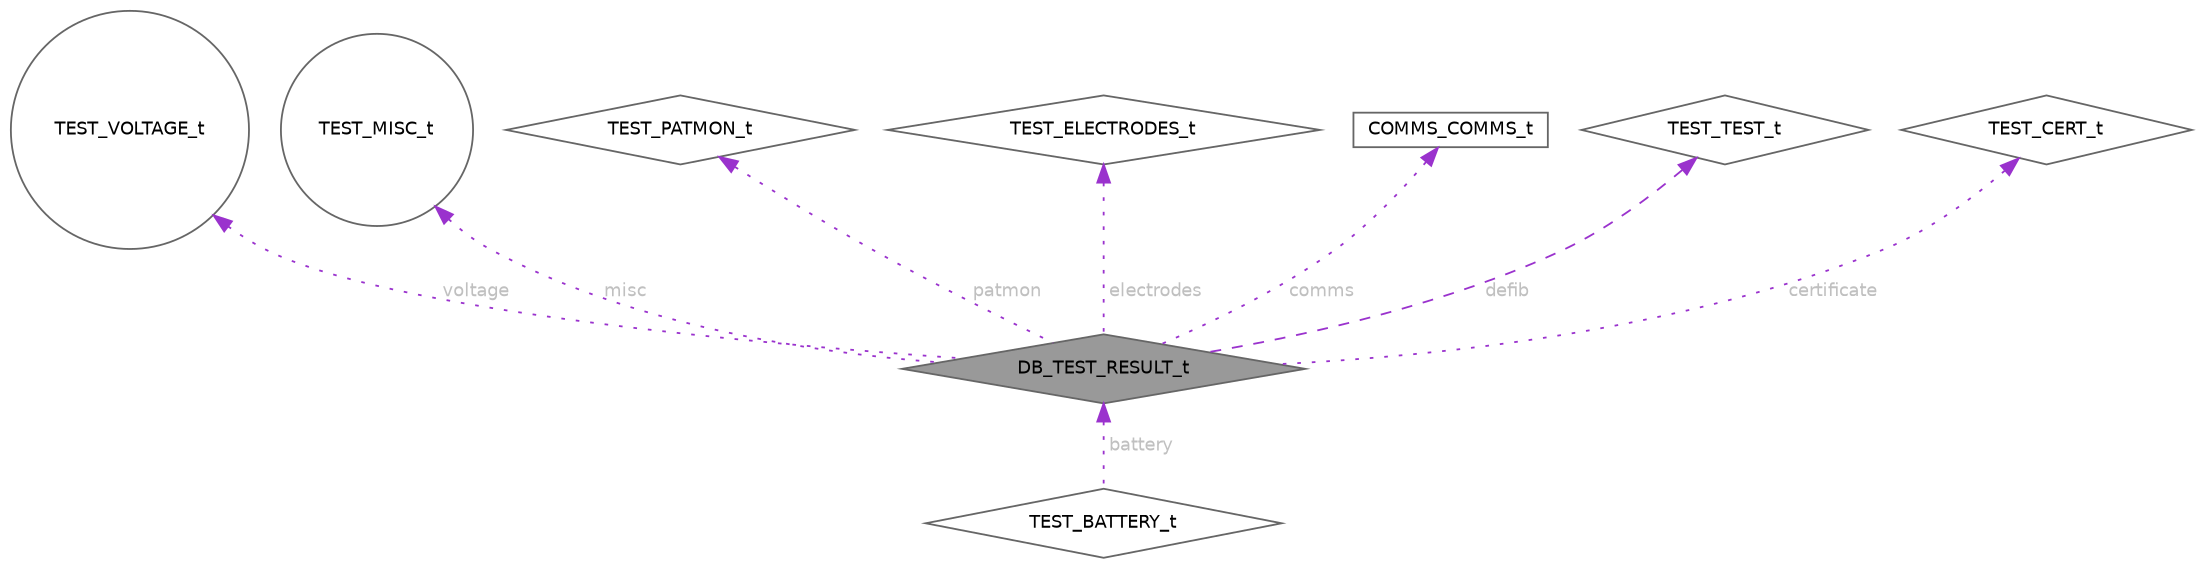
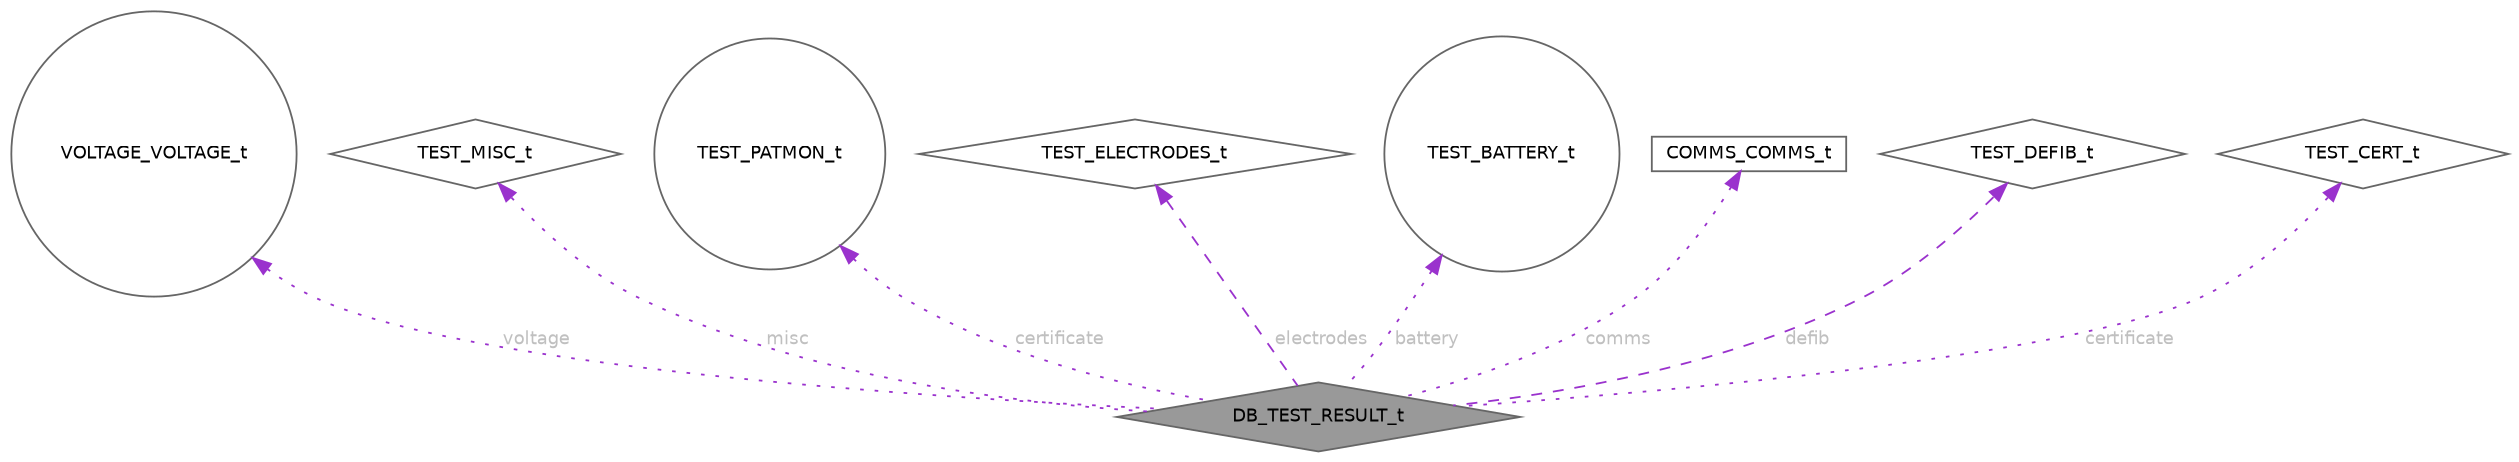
(130, 130) -> (154, 154)
(377, 130) -> (476, 154)
(680, 130) -> (770, 154)
(1725, 130) -> (2032, 154)
(1104, 258) -> (1232, 293)
(1005, 292) -> (1057, 340)
(1104, 455) -> (1391, 330)
(1104, 523) -> (1502, 154)
